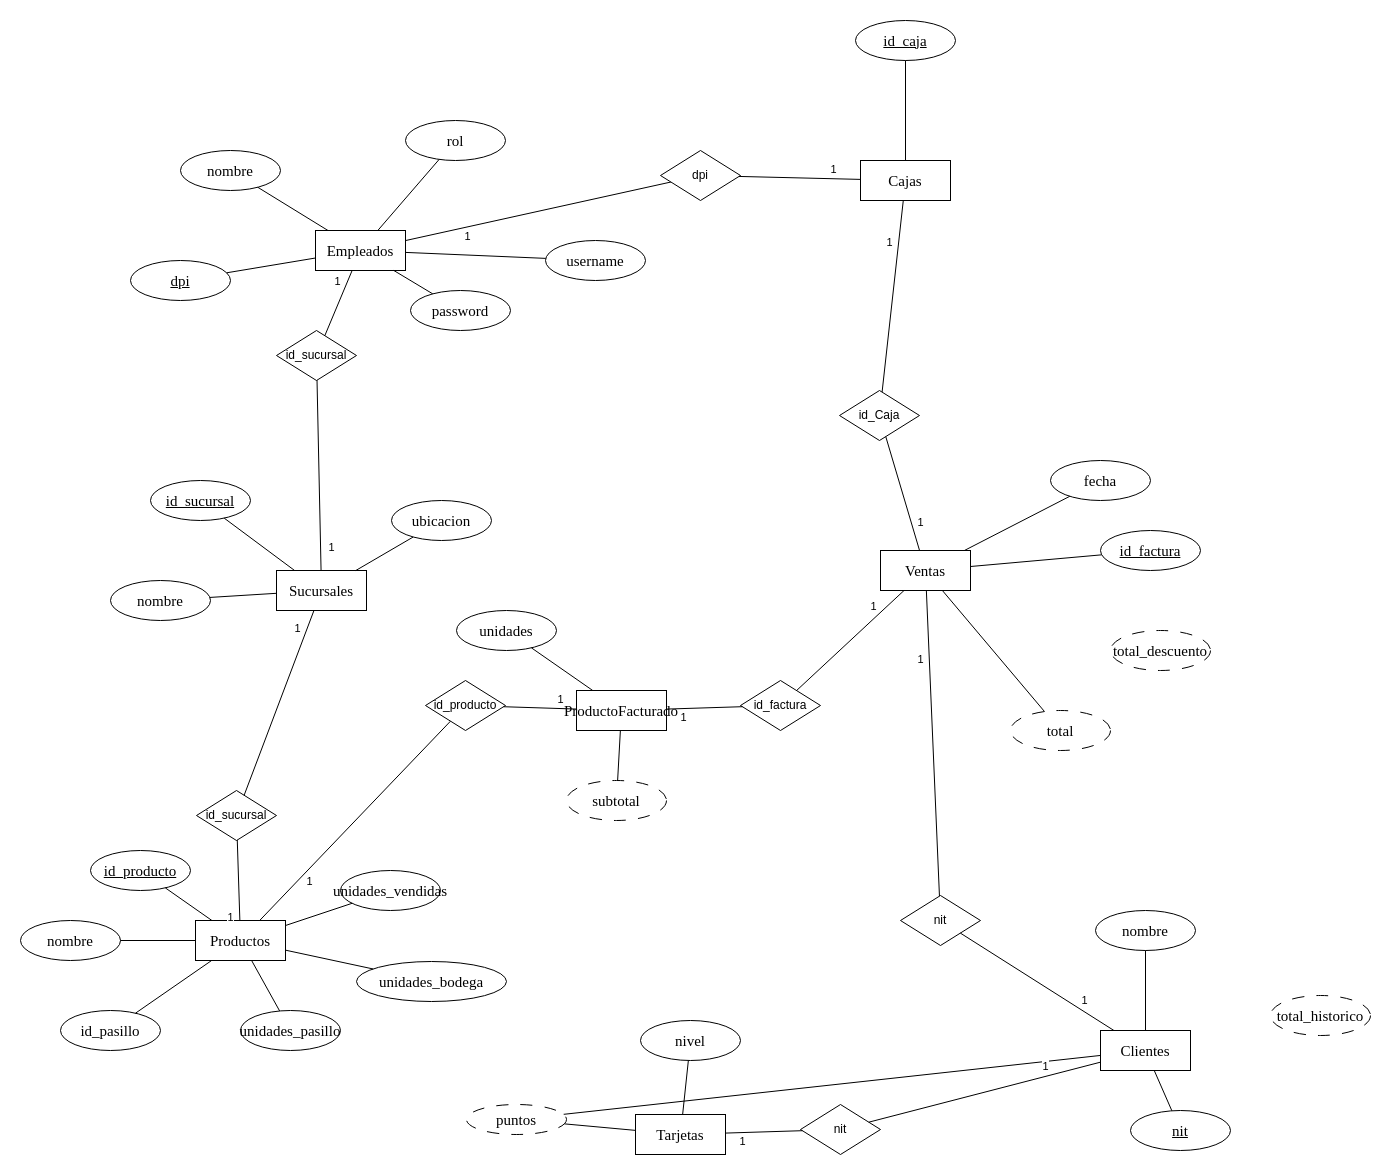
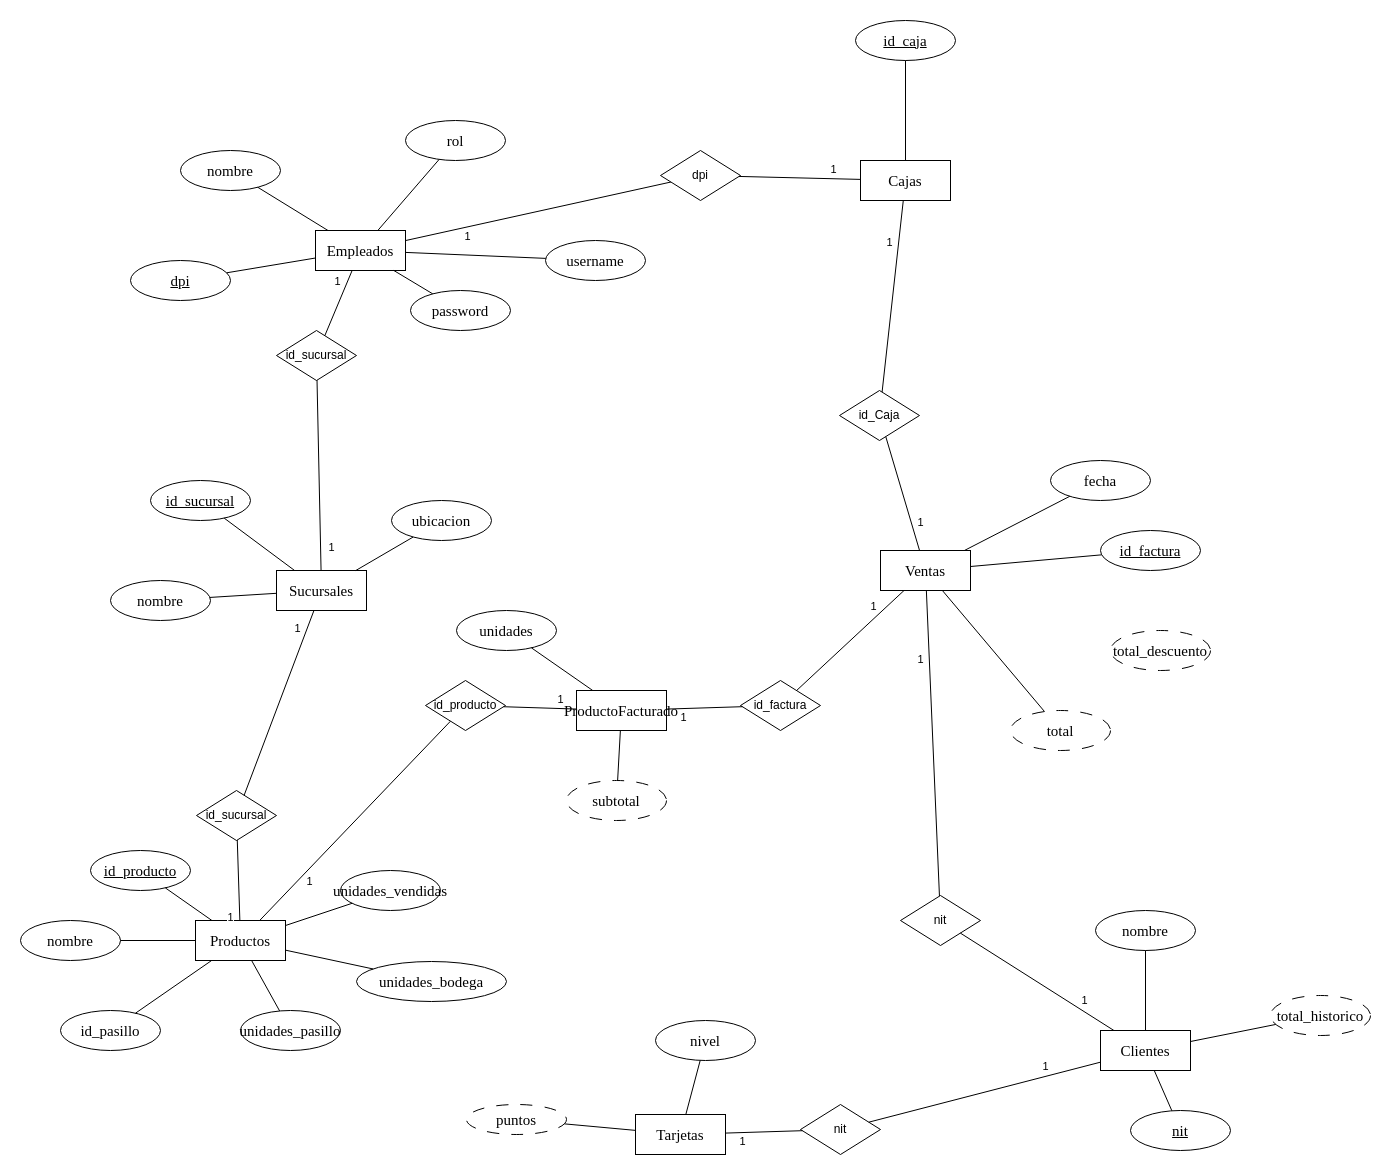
(691, 1041) -> (706, 1041)
(832, 1085) -> (1233, 1033)
